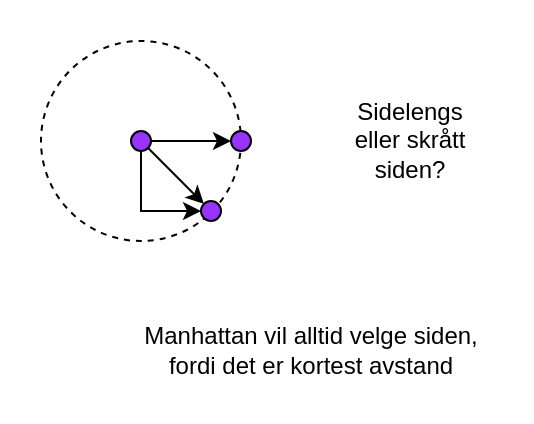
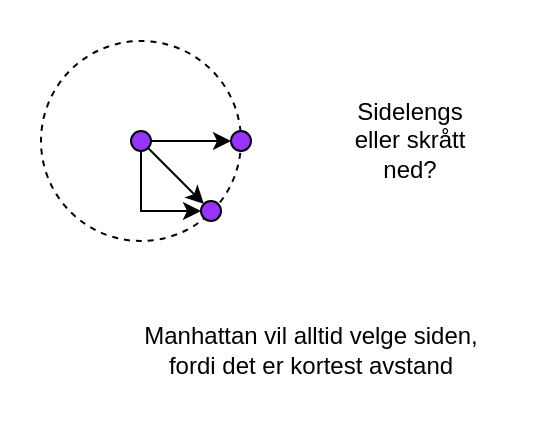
(411, 141) -> (411, 141)
